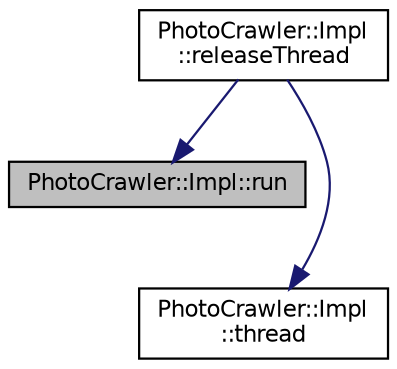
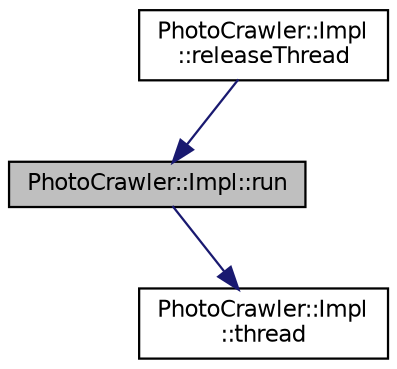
(329, 172) -> (198, 239)
